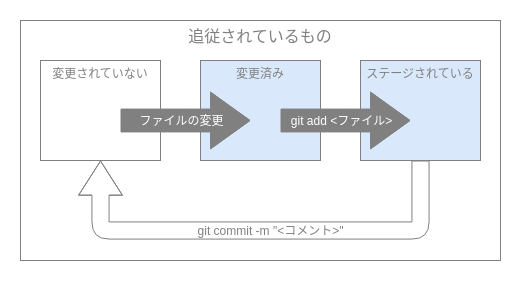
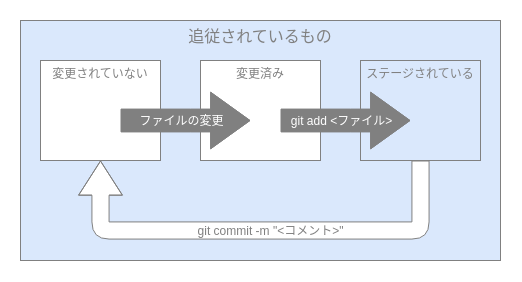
(261, 35) -> (261, 35)
(261, 111) -> (261, 111)
